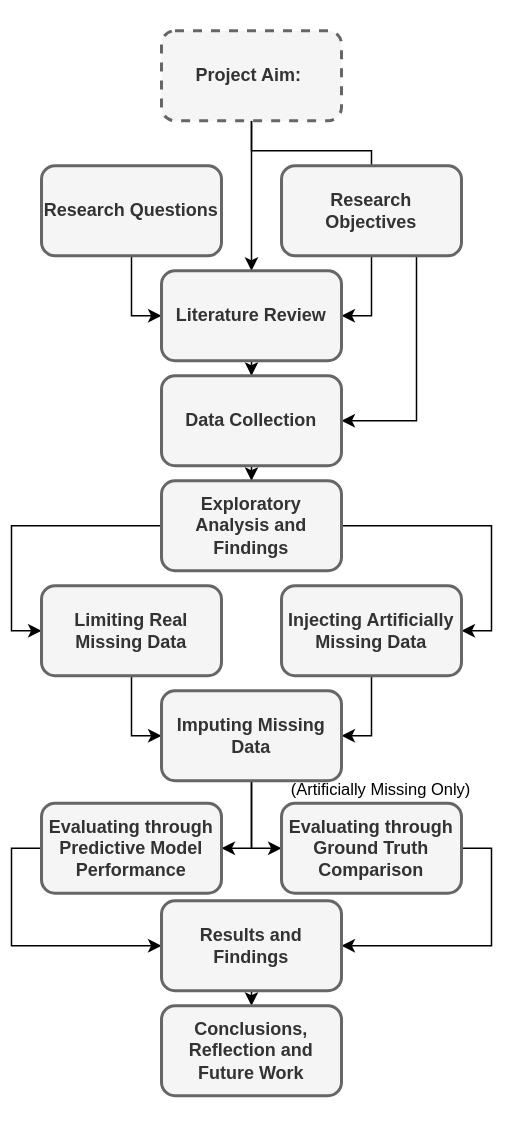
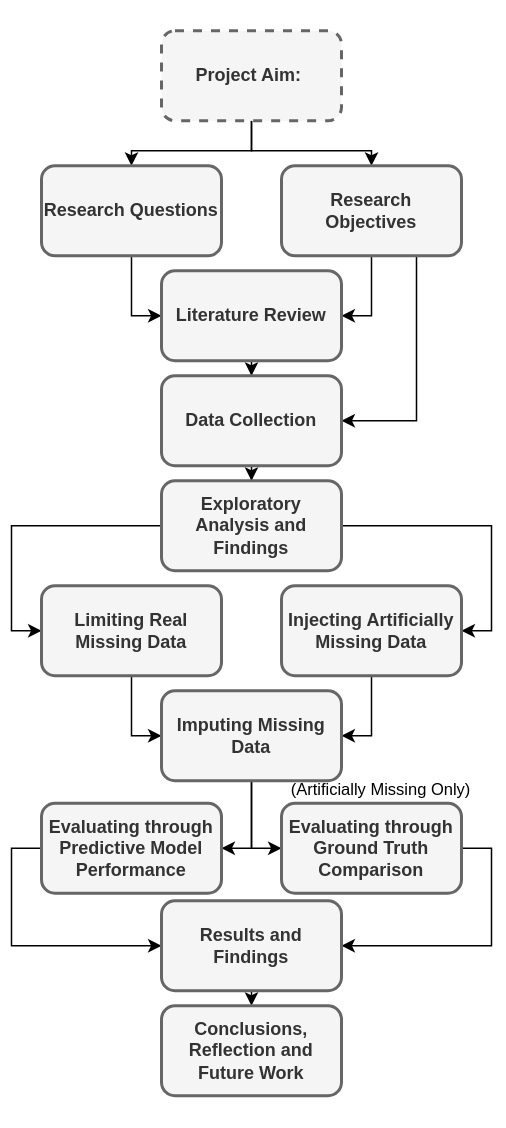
(371, 153) -> (369, 151)
(251, 207) -> (188, 151)
